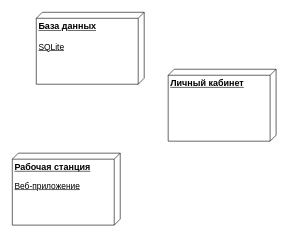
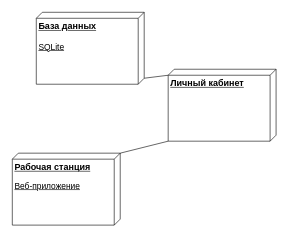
none -> (156, 77)
none -> (144, 147)
